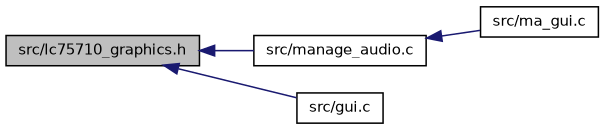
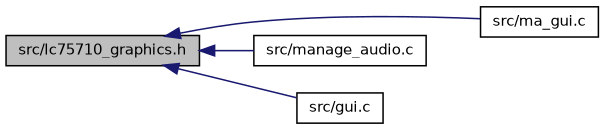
(461, 33) -> (330, 17)
